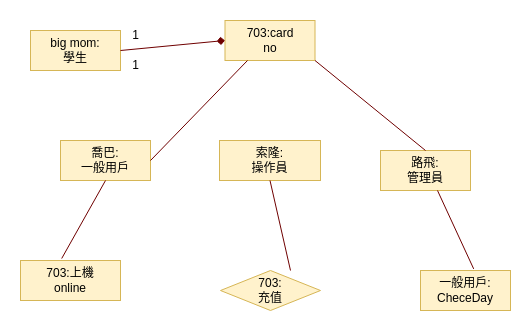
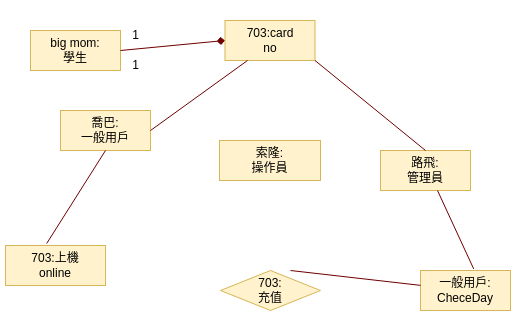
(106, 161) -> (106, 131)
(280, 226) -> (356, 278)
(71, 281) -> (56, 266)
